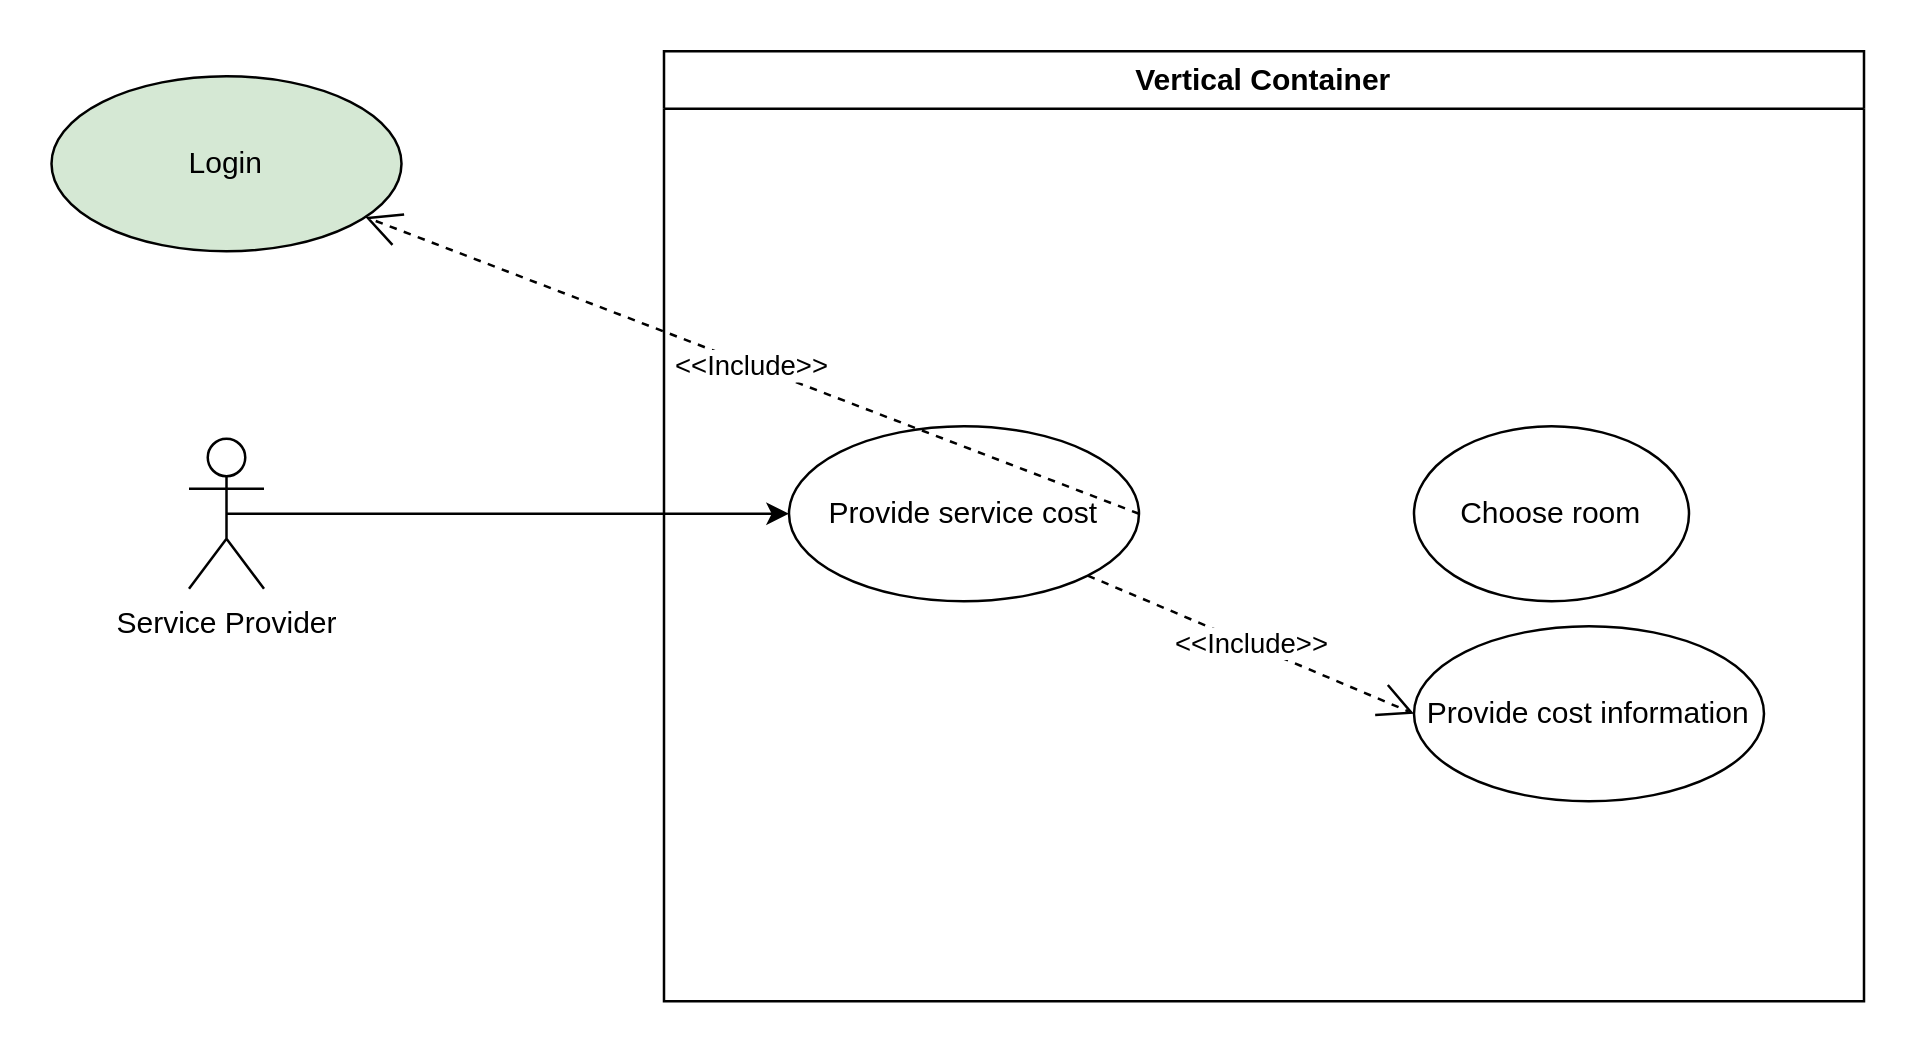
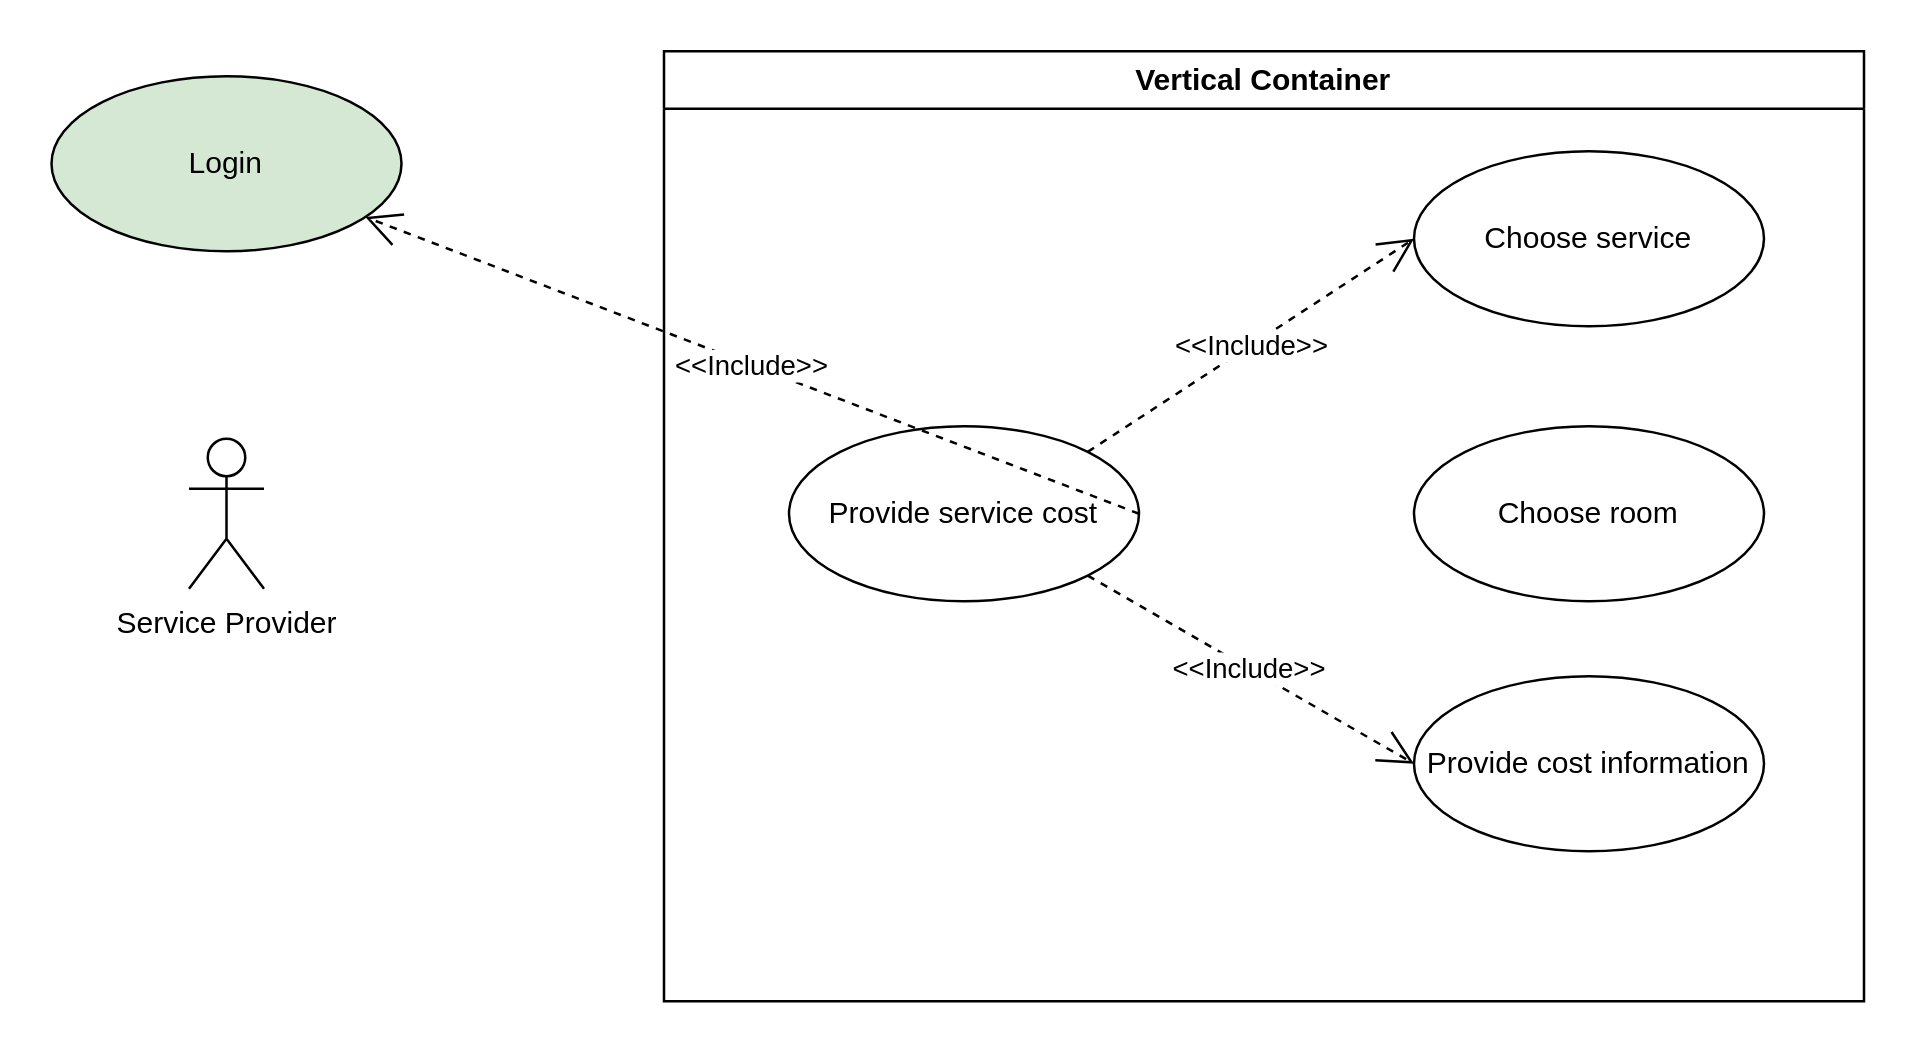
none -> (1589, 239)
none -> (1341, 286)
(453, 514) -> none
(1551, 514) -> (1589, 514)
(1589, 714) -> (1589, 764)
